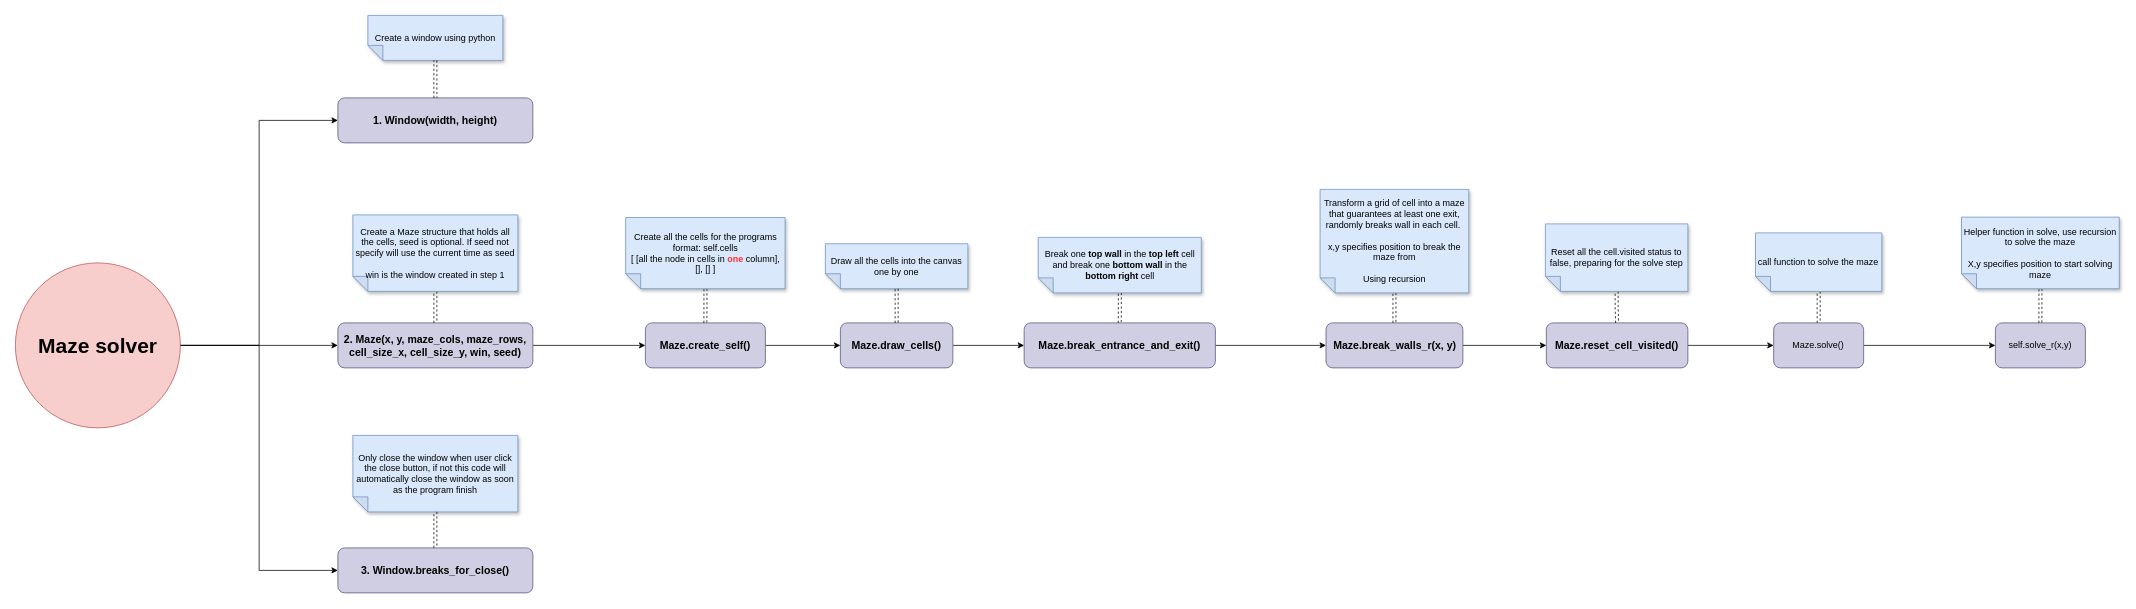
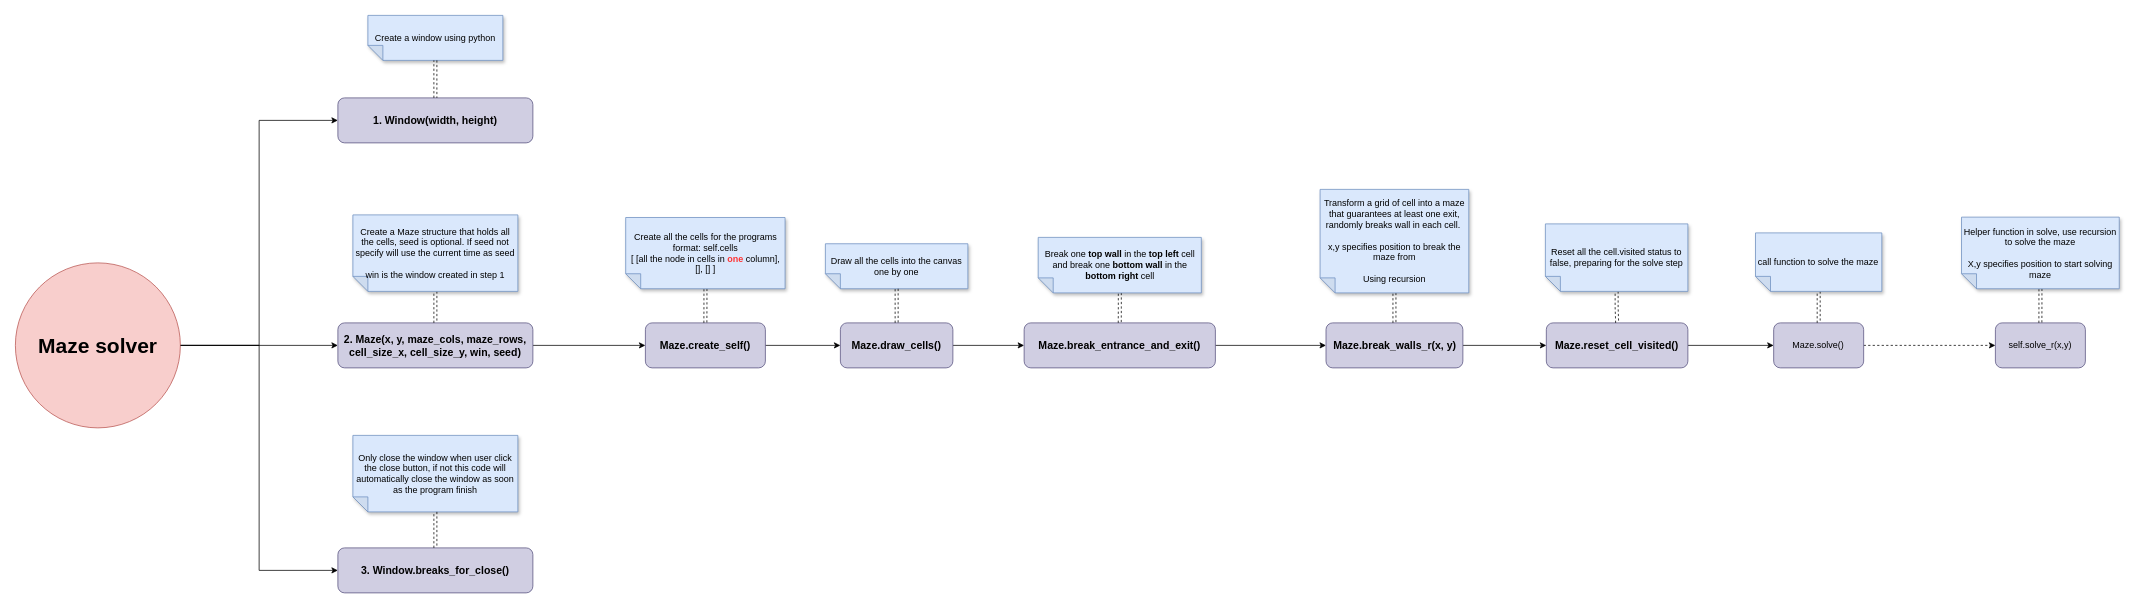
(1927, 345) -> (1927, 345)
